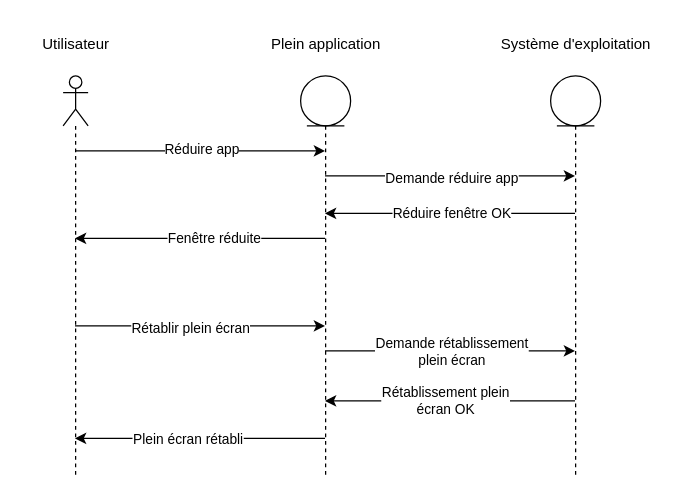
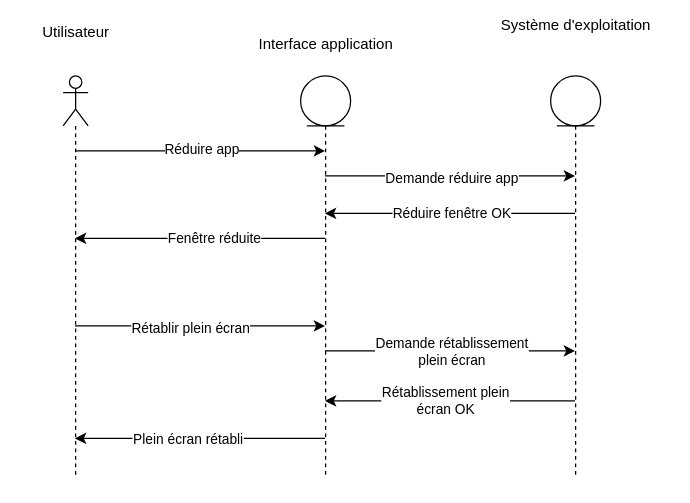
(76, 44) -> (76, 32)
(326, 44) -> (326, 44)
(576, 44) -> (576, 26)
